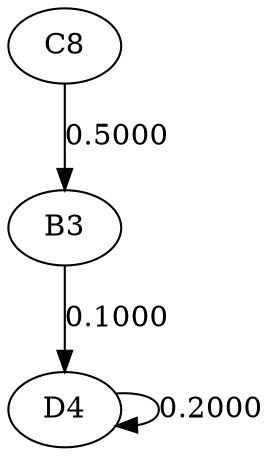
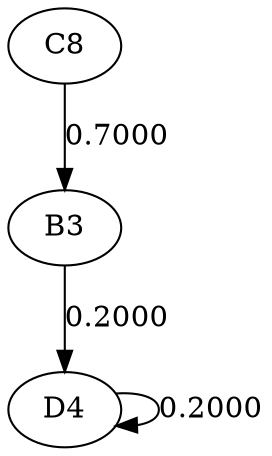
(117, 137) -> (117, 137)
(117, 319) -> (117, 319)
